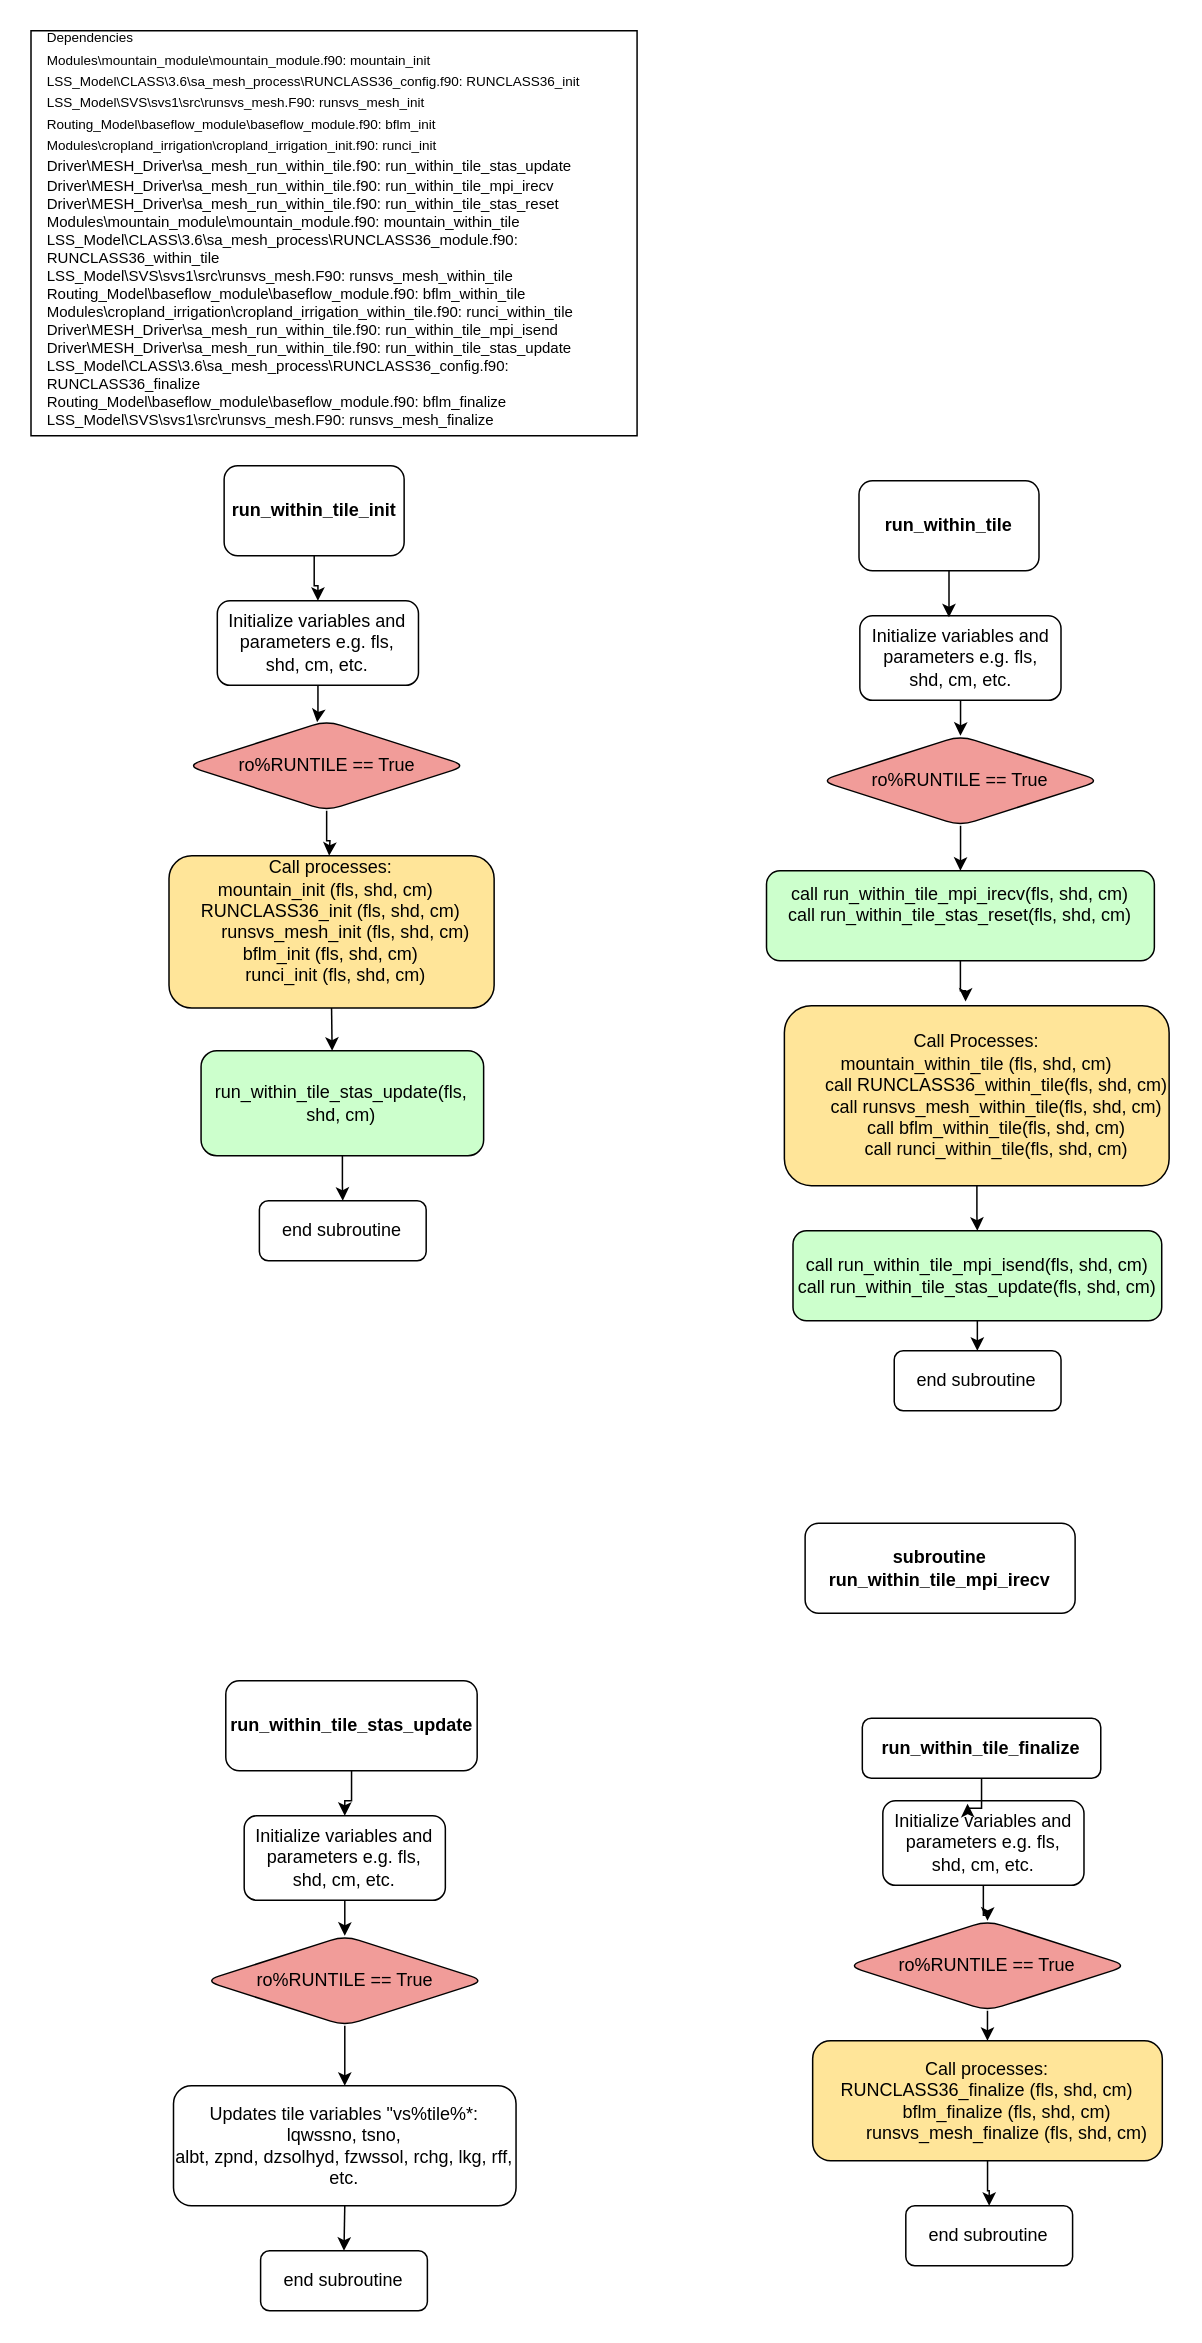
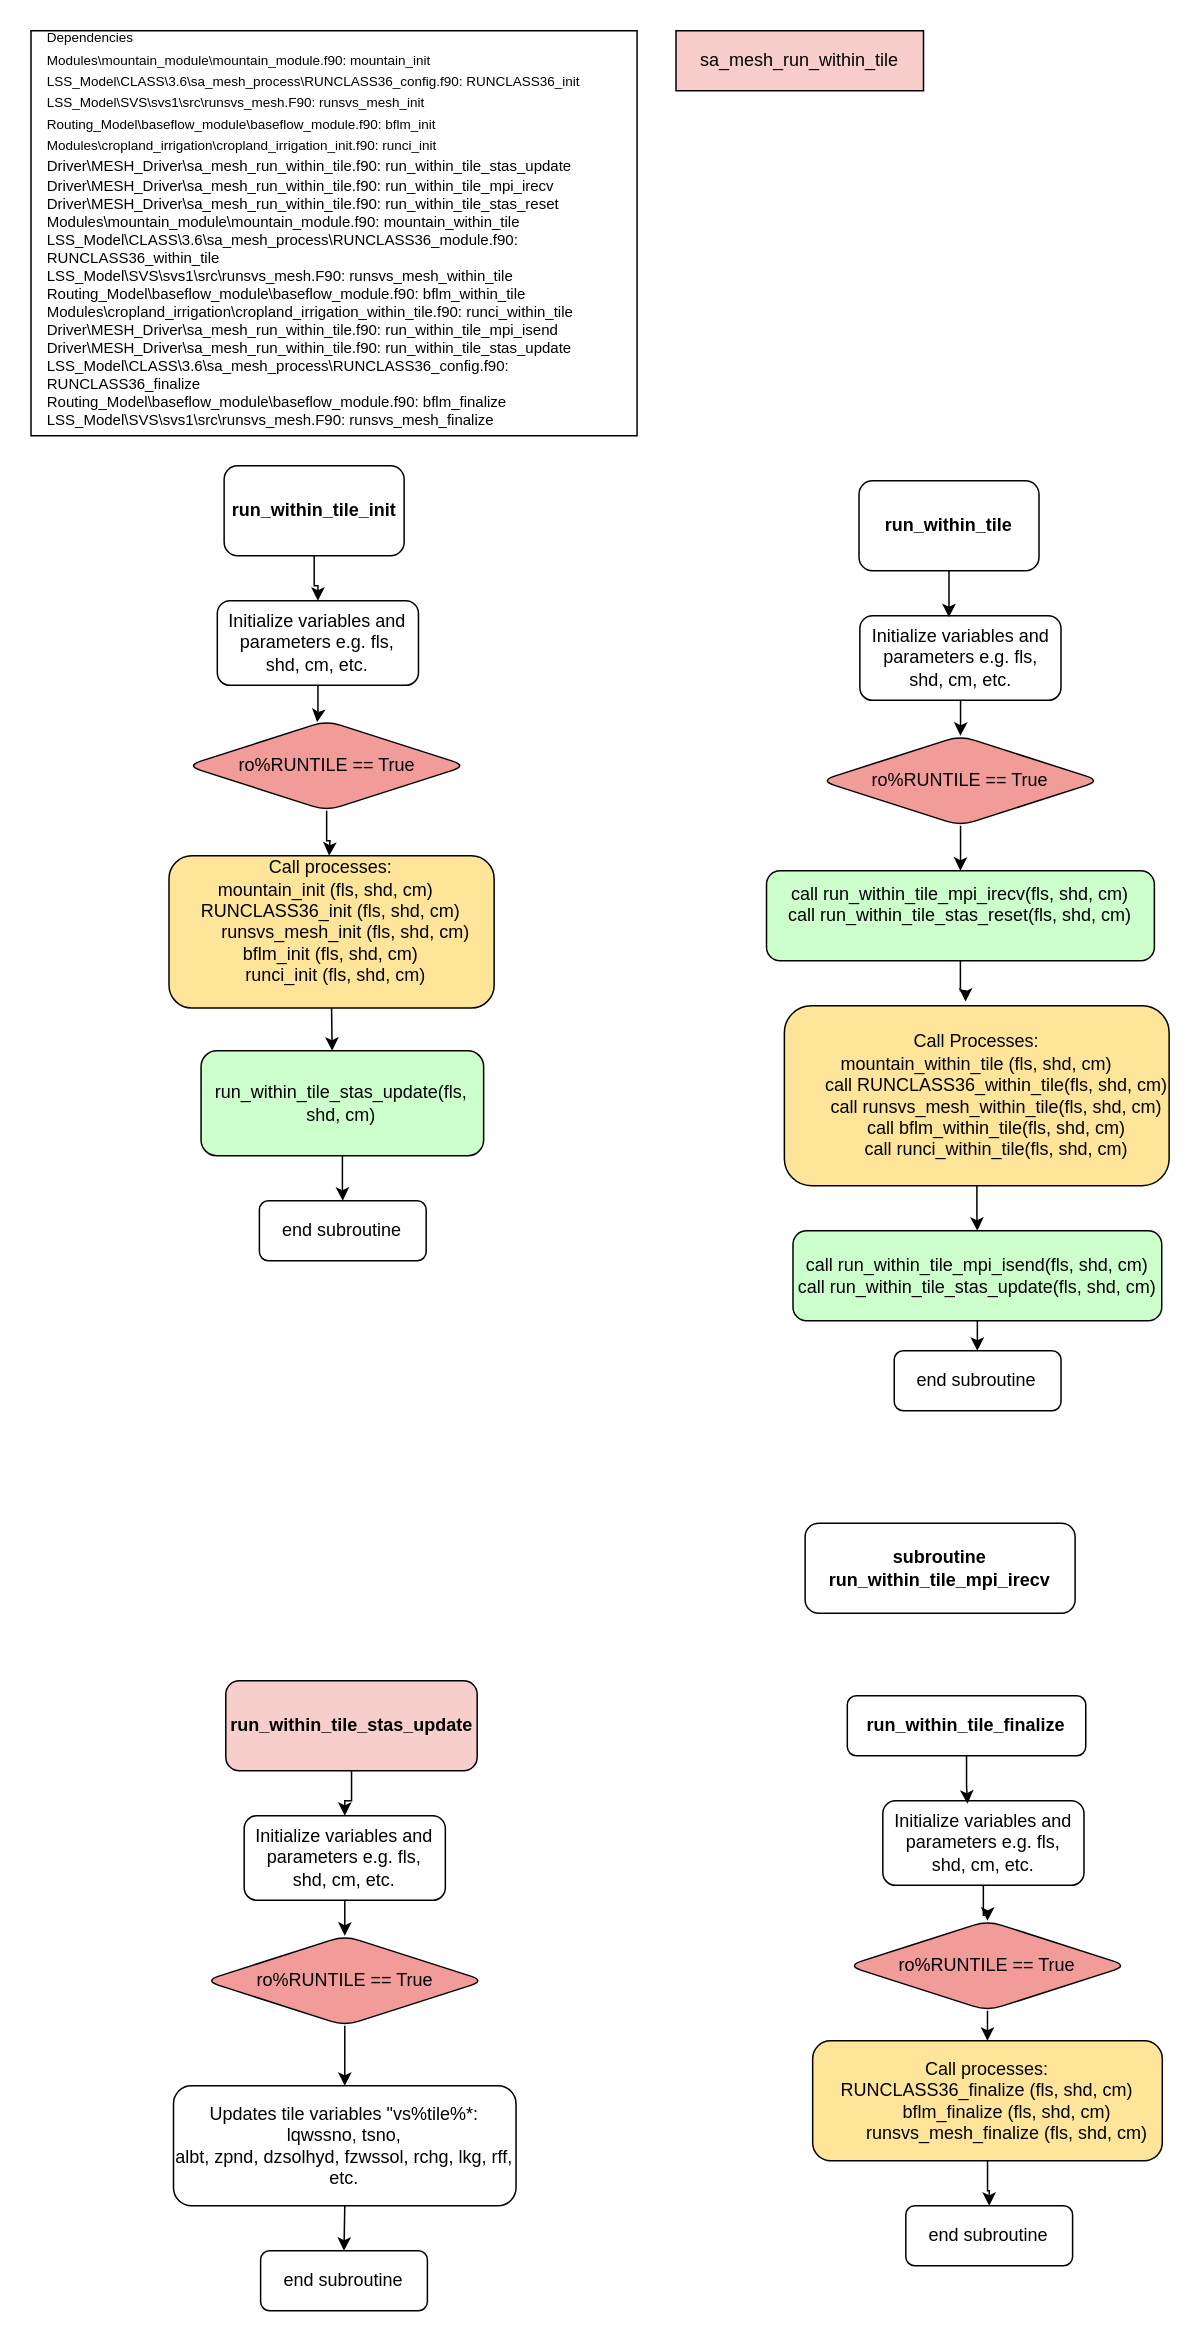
none -> (800, 61)
(351, 1726) -> (351, 1726)
(981, 1748) -> (966, 1726)
